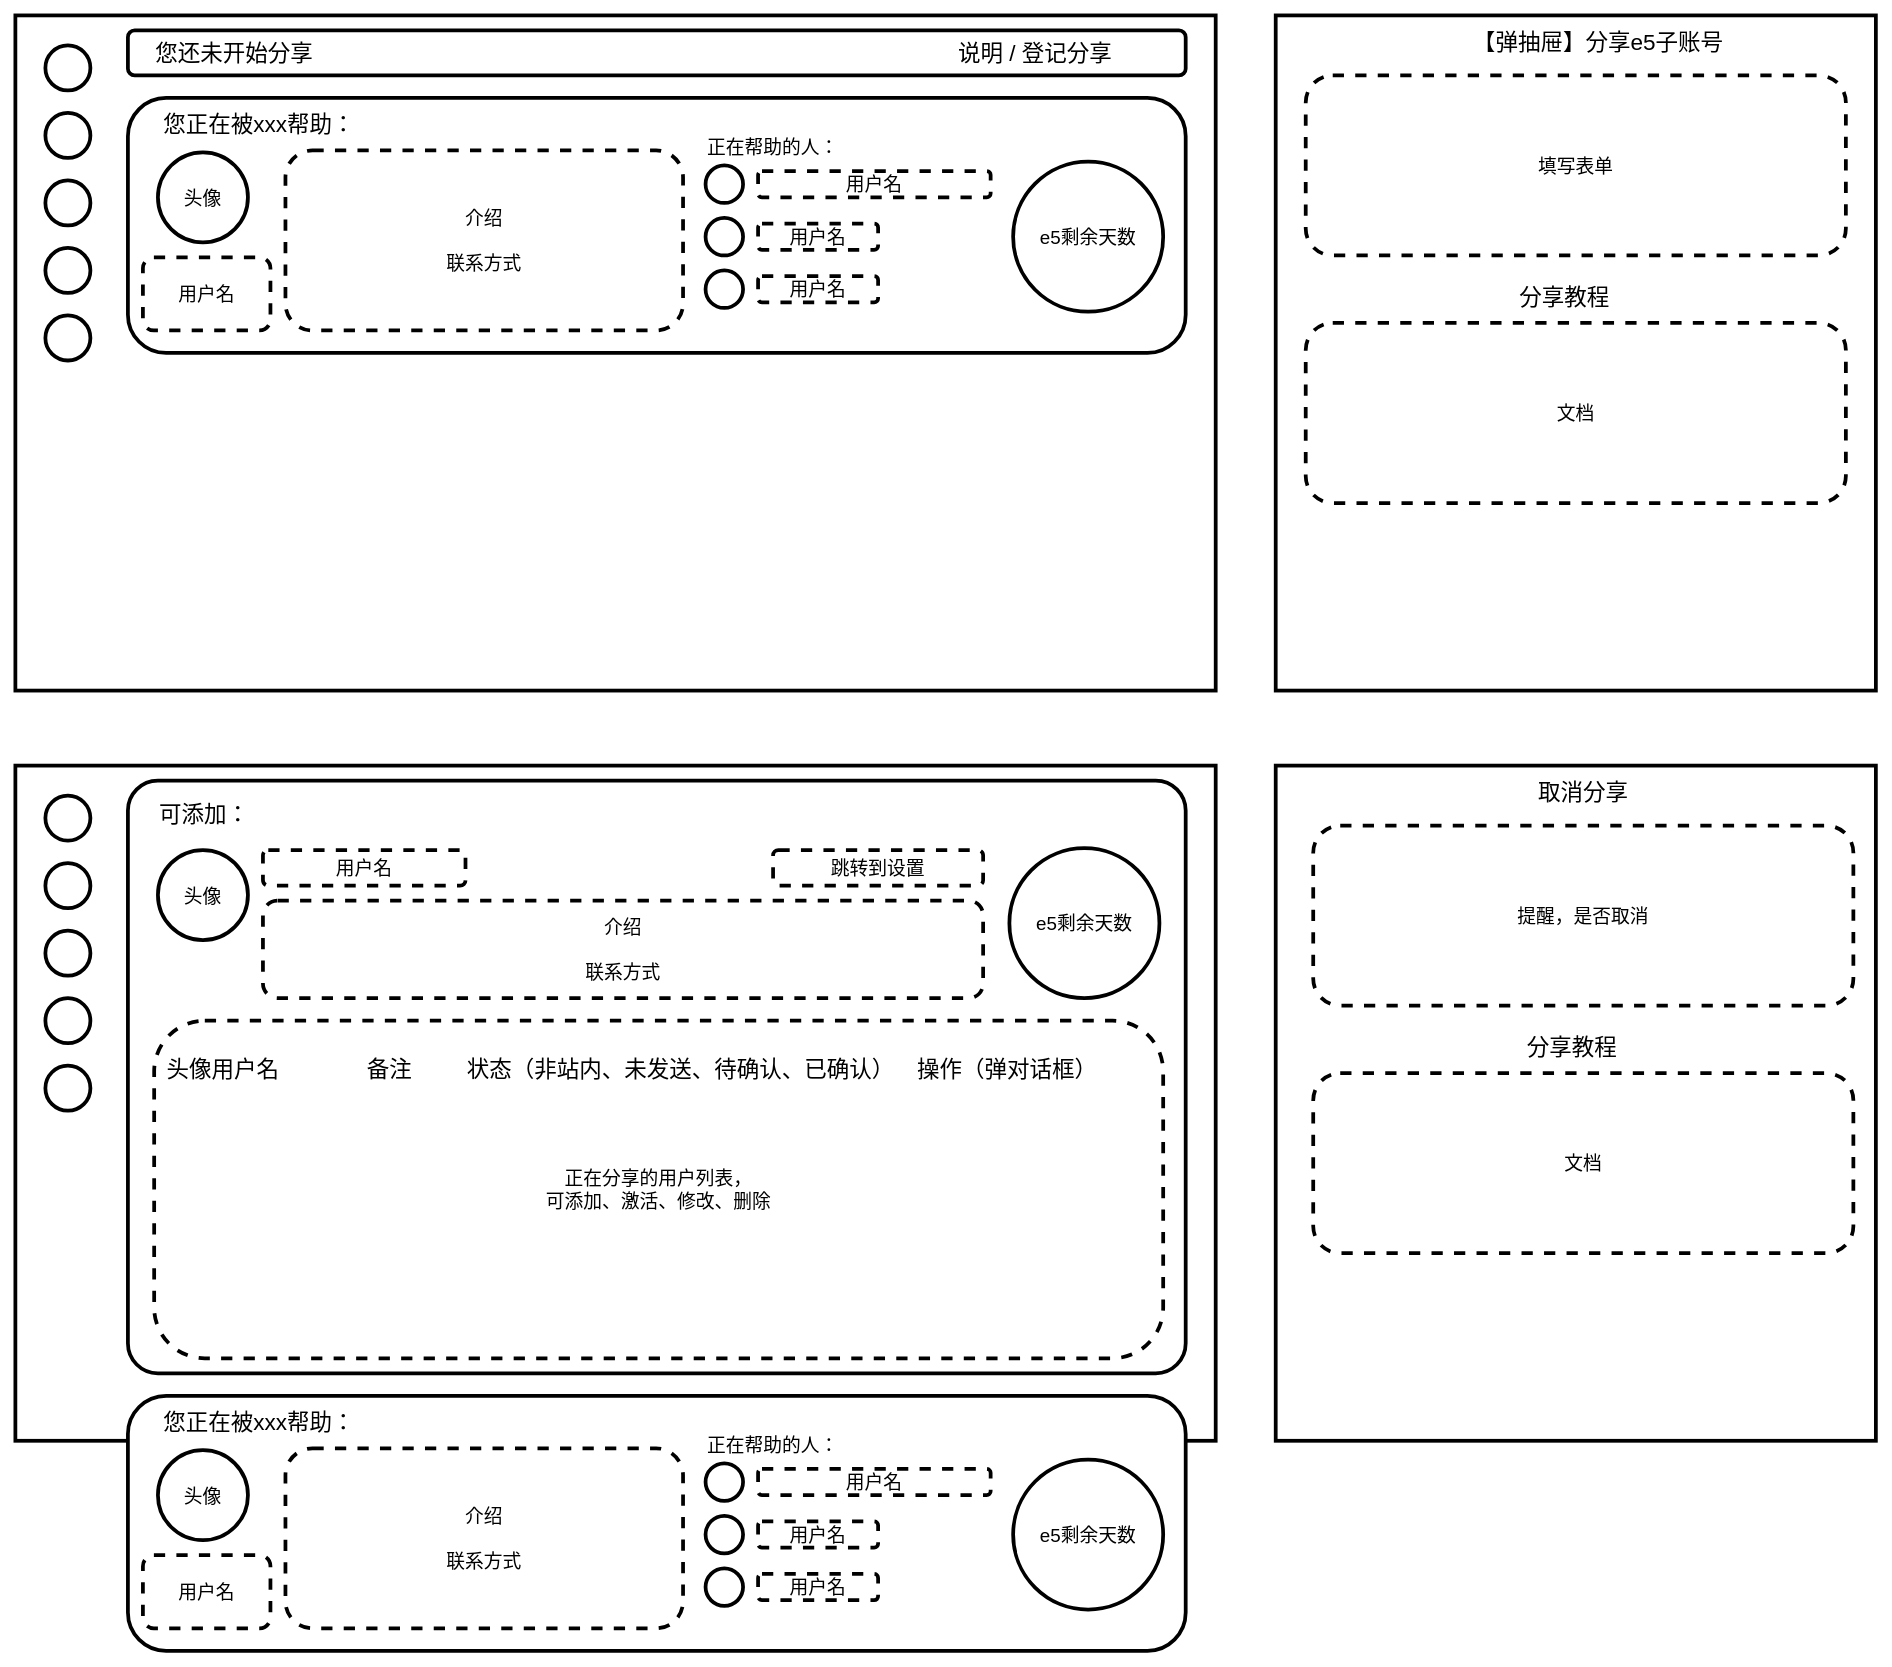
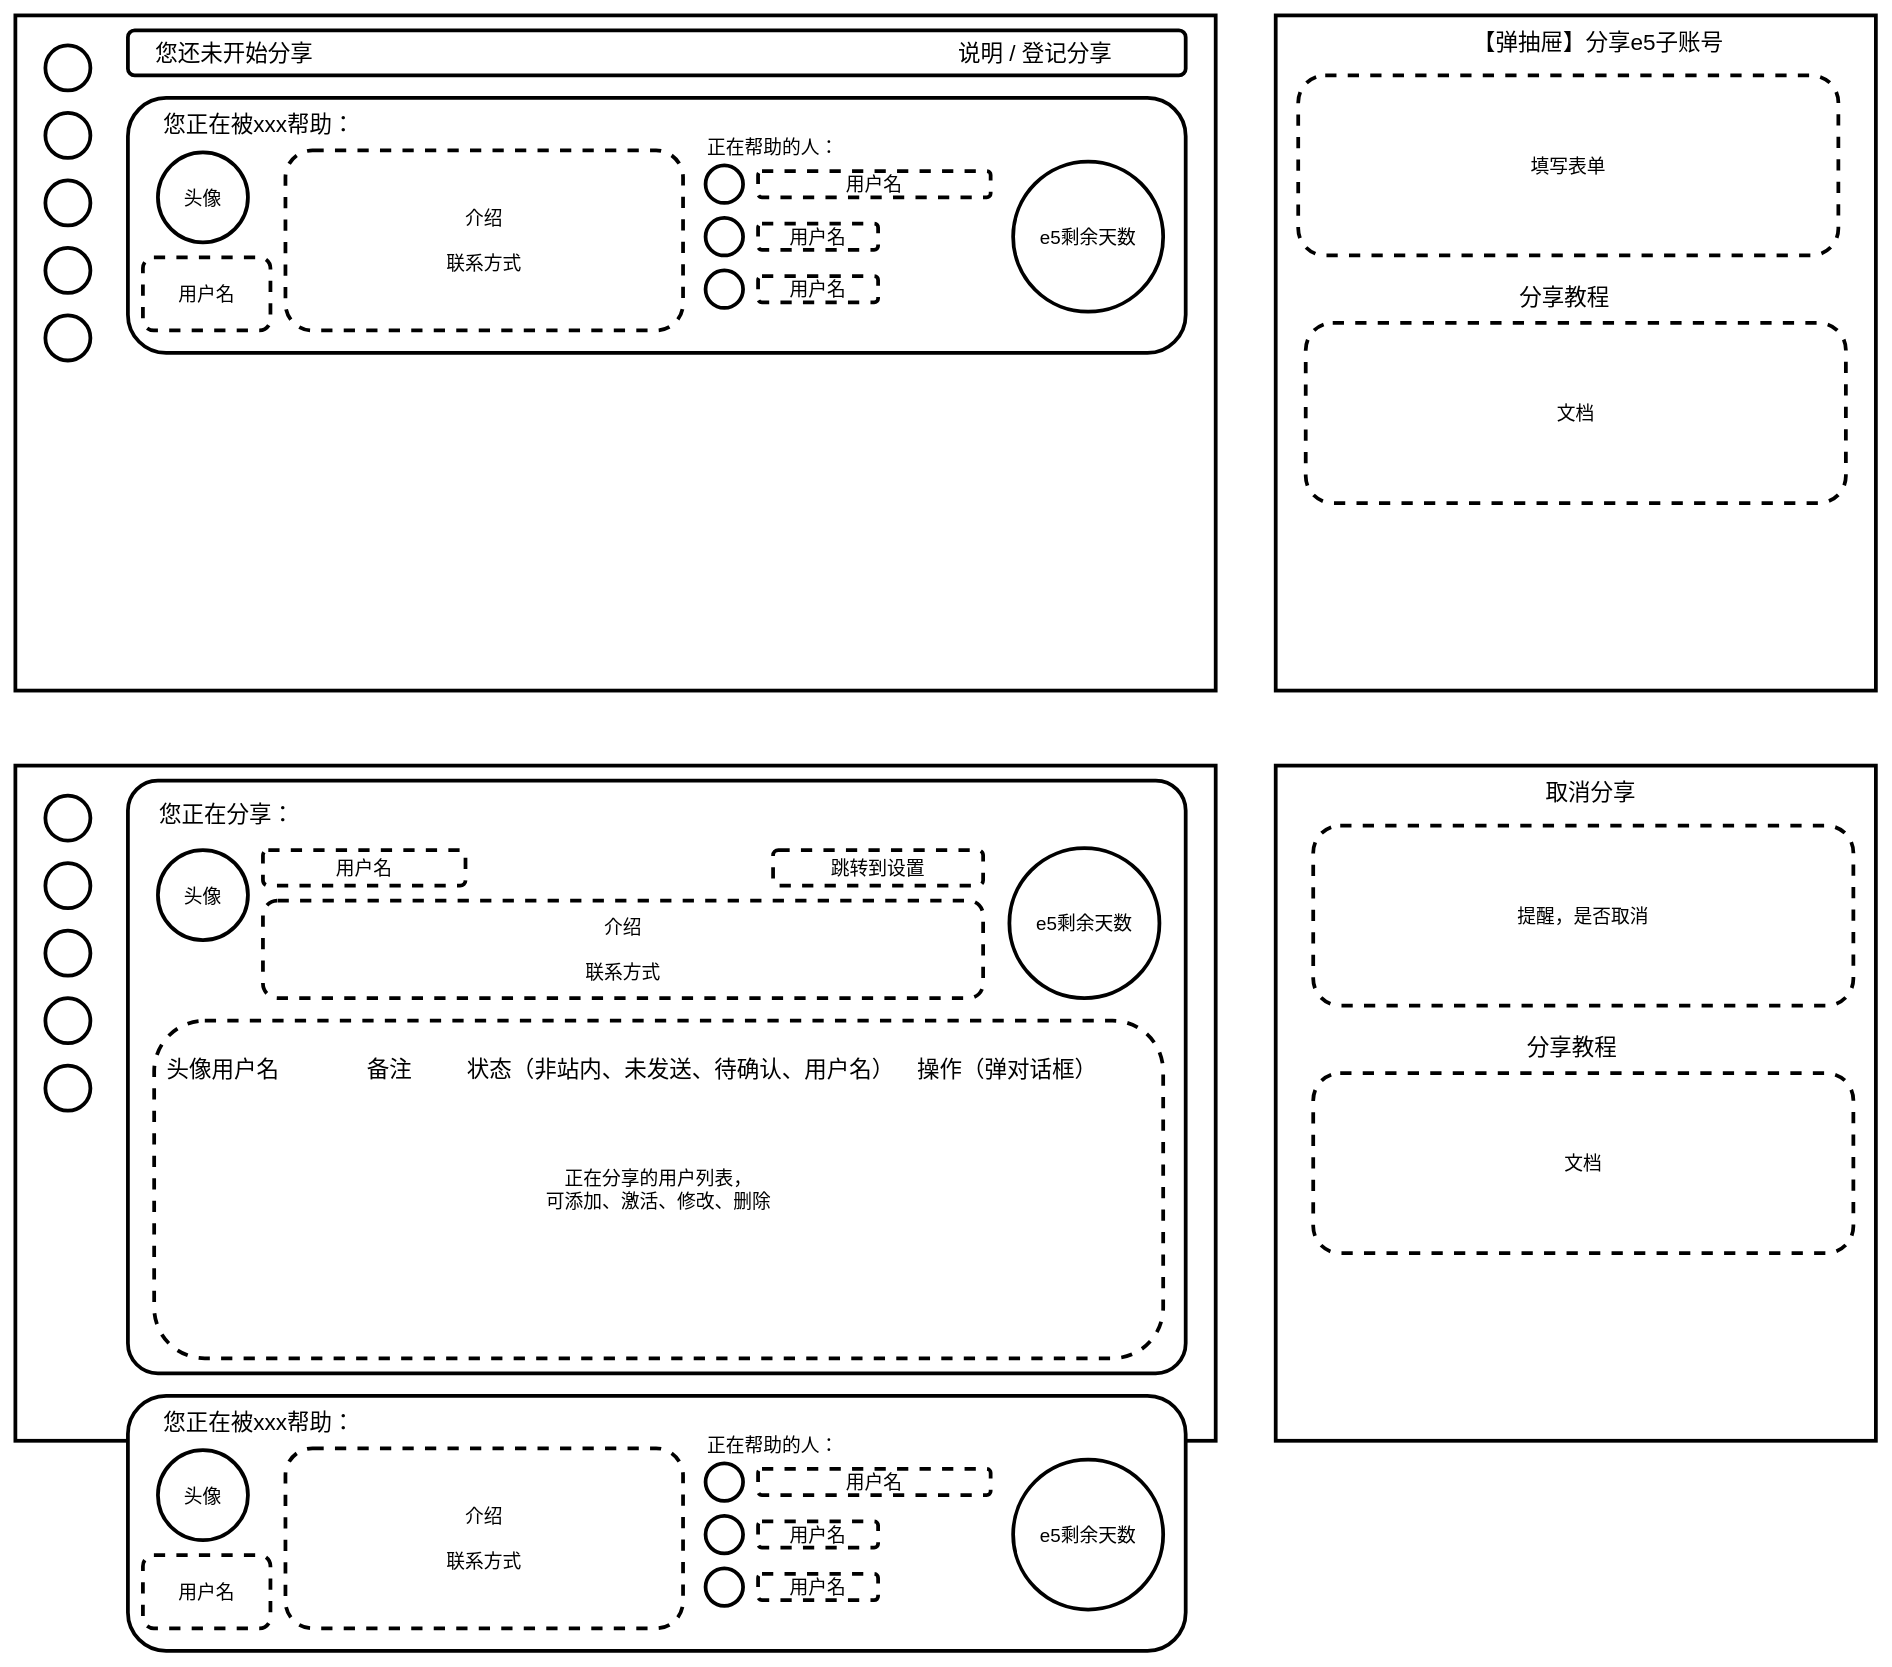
(1575, 165) -> (1568, 165)
(1583, 792) -> (1590, 792)
(204, 814) -> (227, 814)
(581, 1069) -> (581, 1069)
